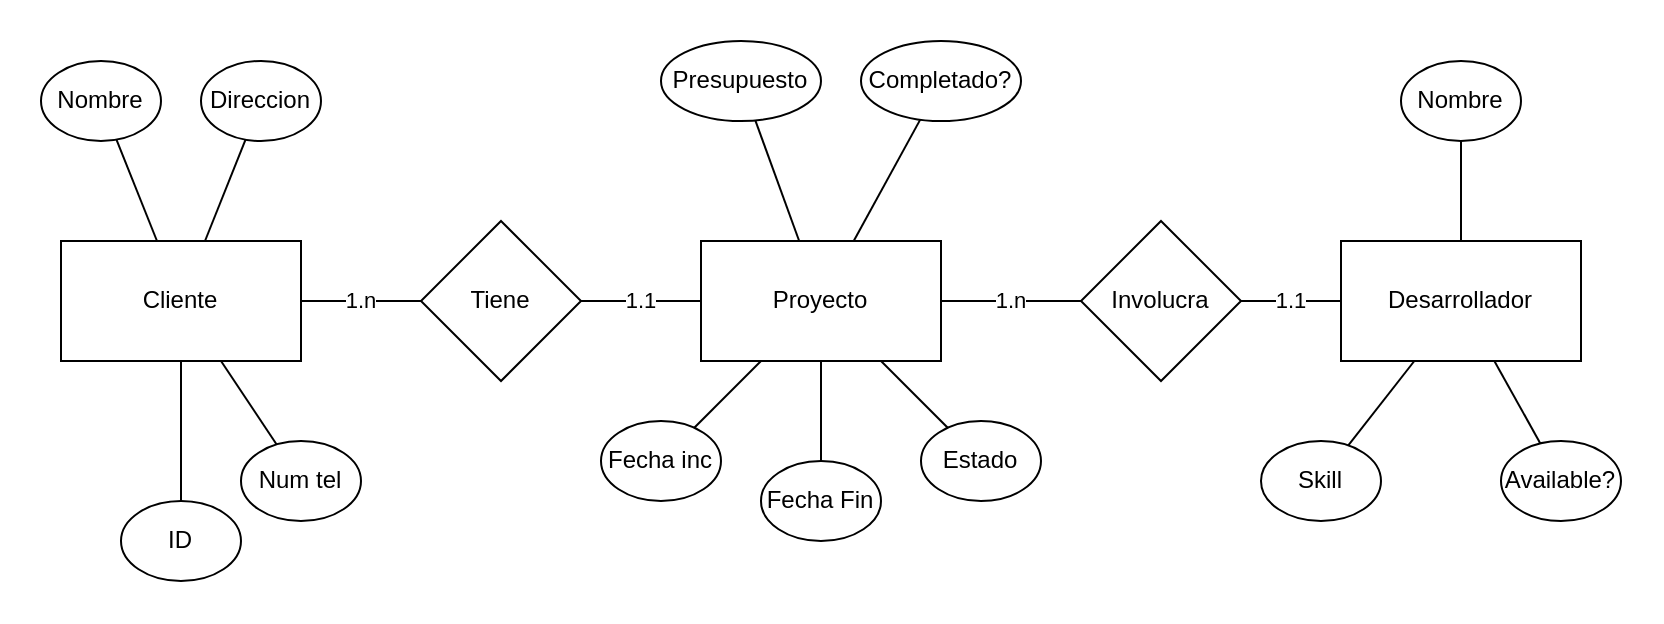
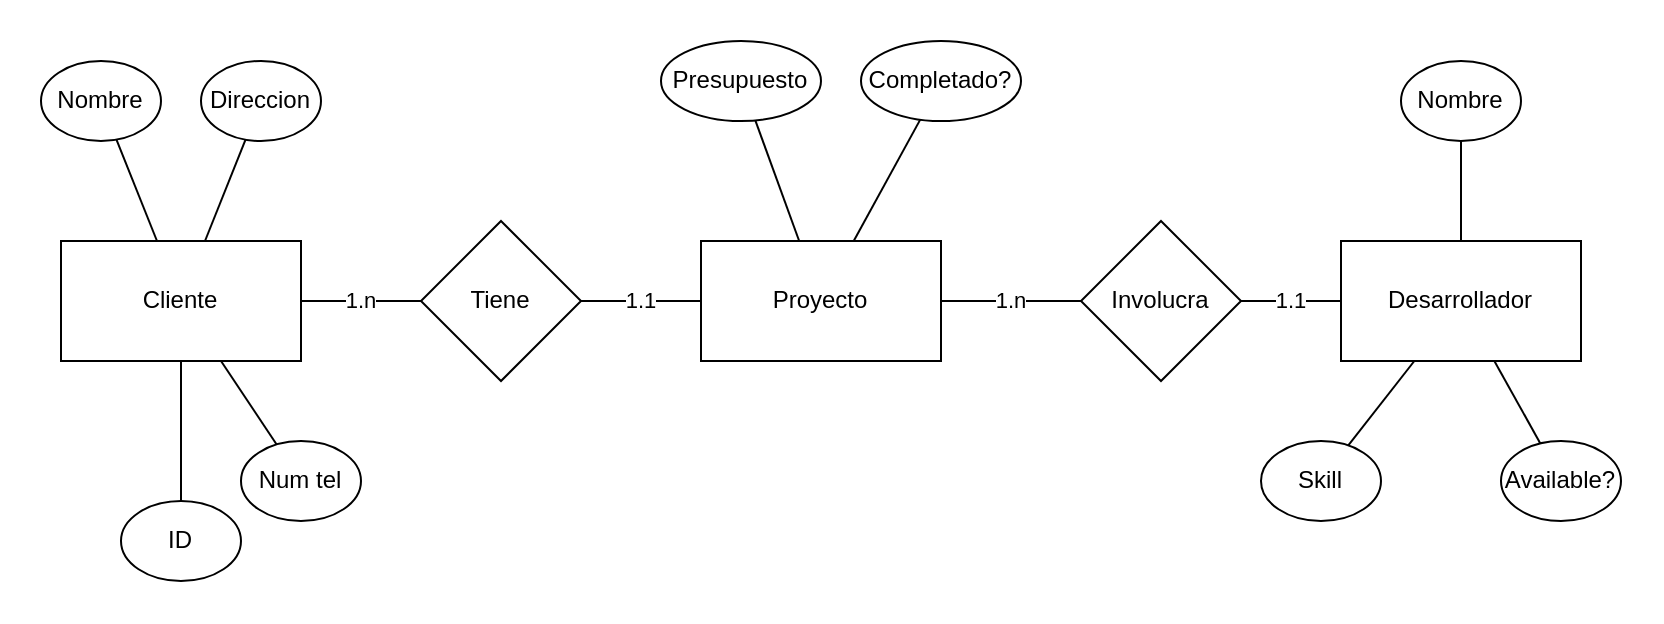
(728, 394) -> none
(914, 394) -> none
(821, 411) -> none
(661, 461) -> none
(981, 461) -> none
(821, 501) -> none
